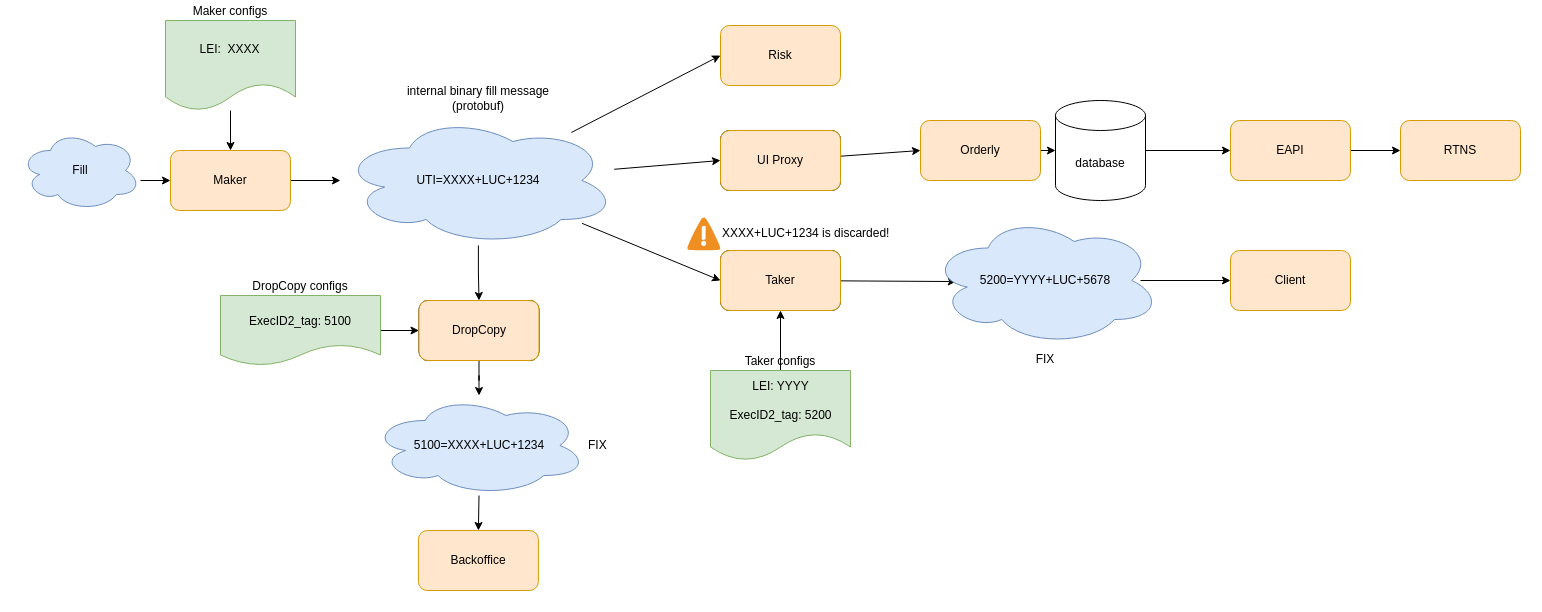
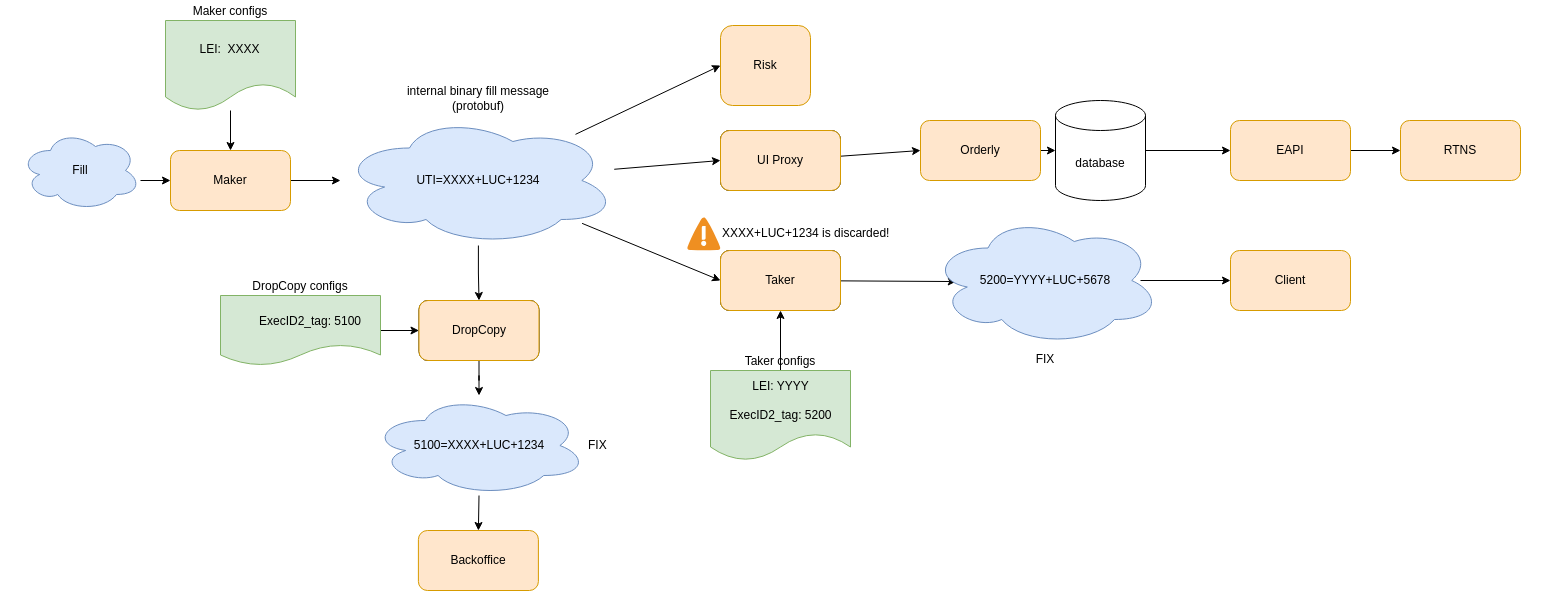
(781, 56) -> (766, 66)
(301, 321) -> (311, 321)
